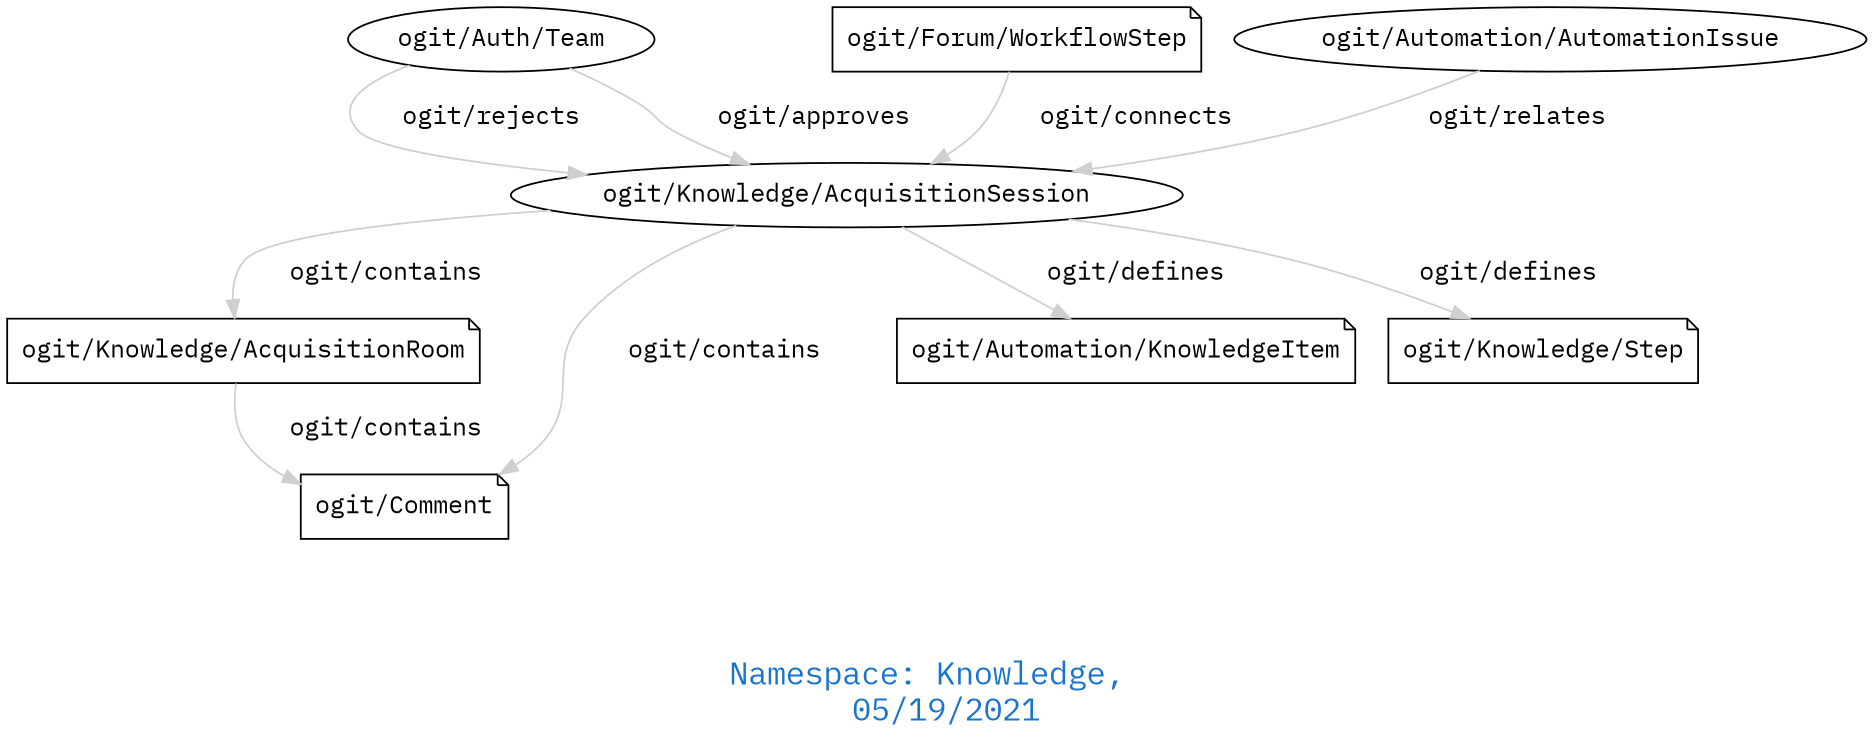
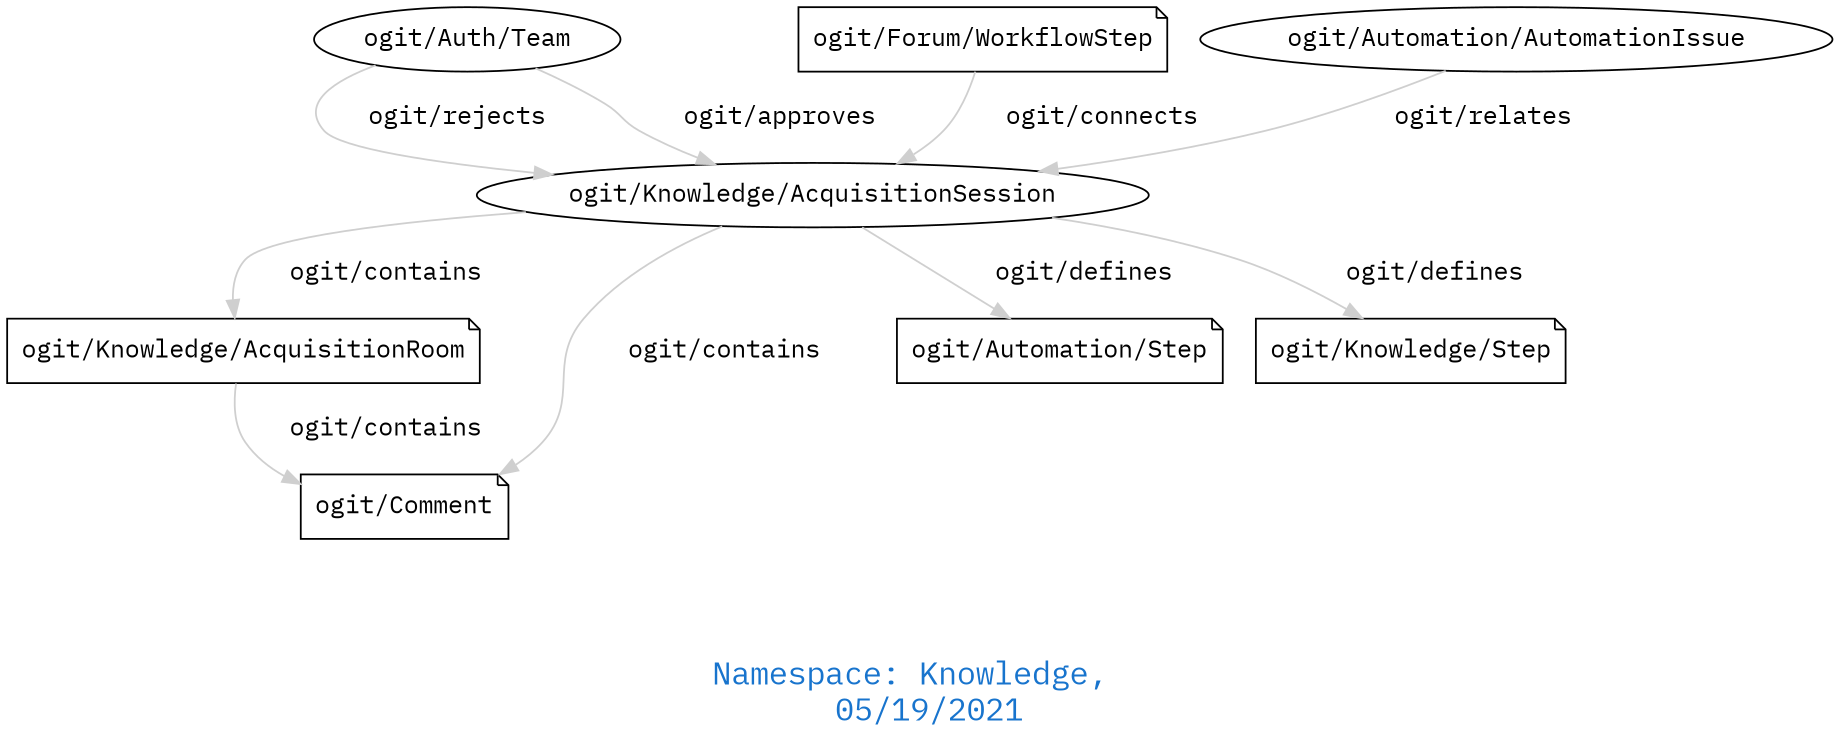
(1126, 351) -> (1060, 351)
